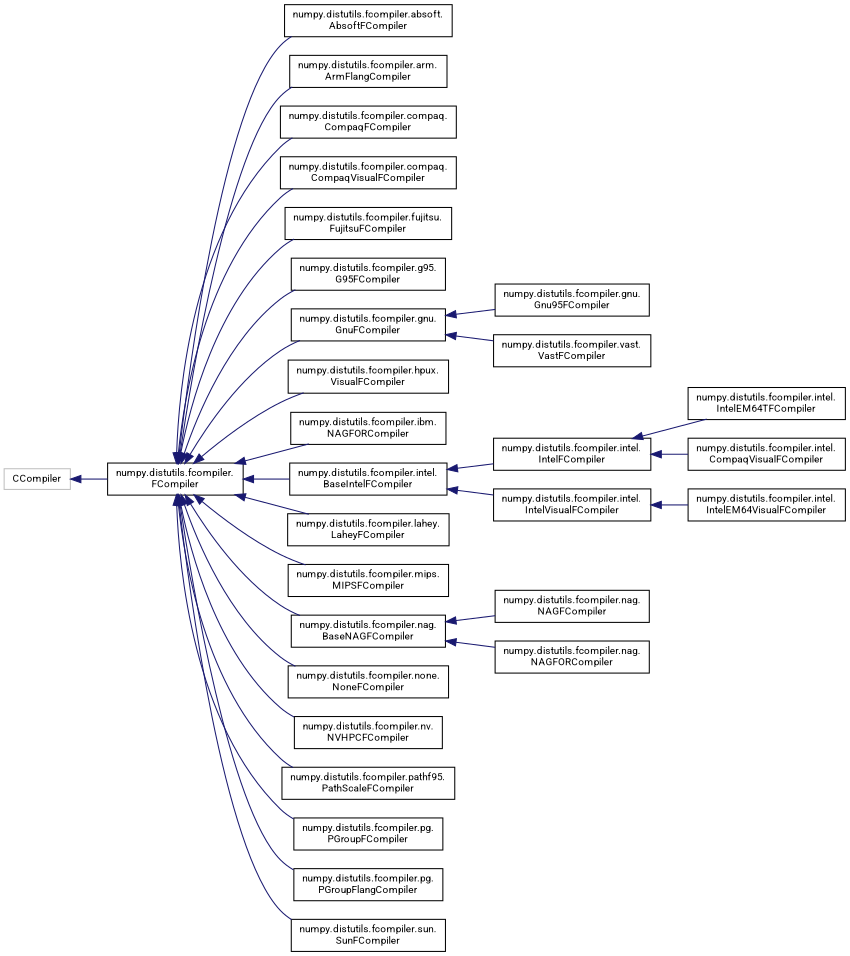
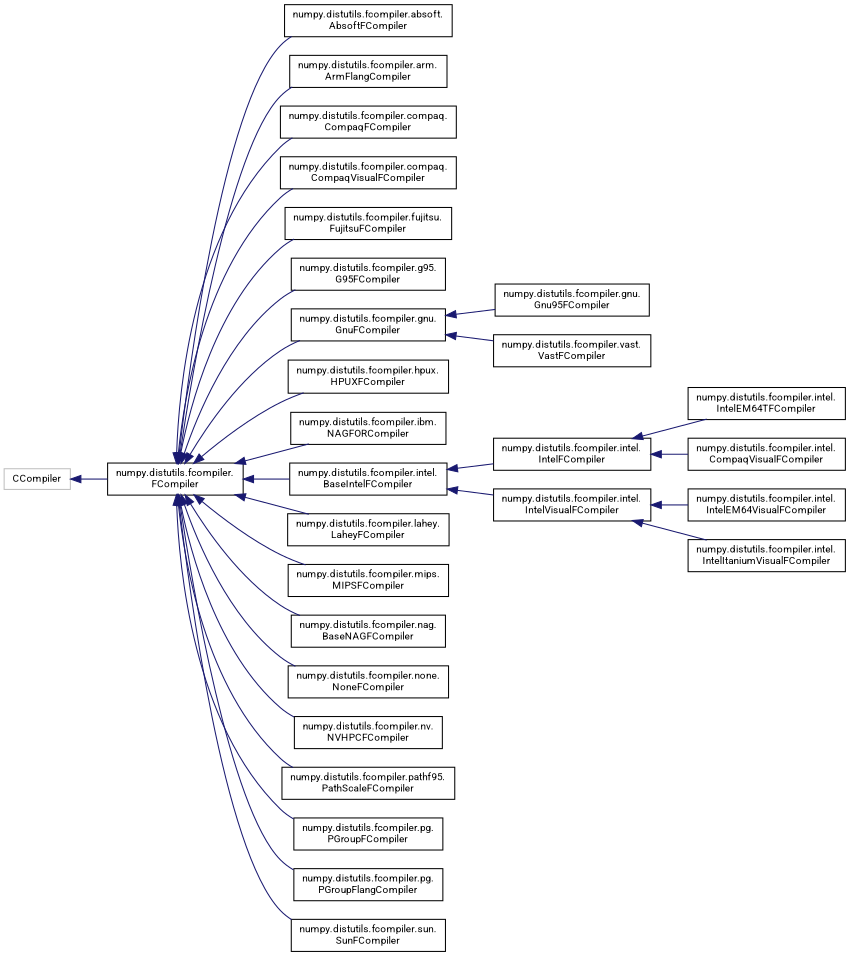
(368, 377) -> (368, 377)
none -> (767, 556)
(572, 606) -> none
(572, 657) -> none
